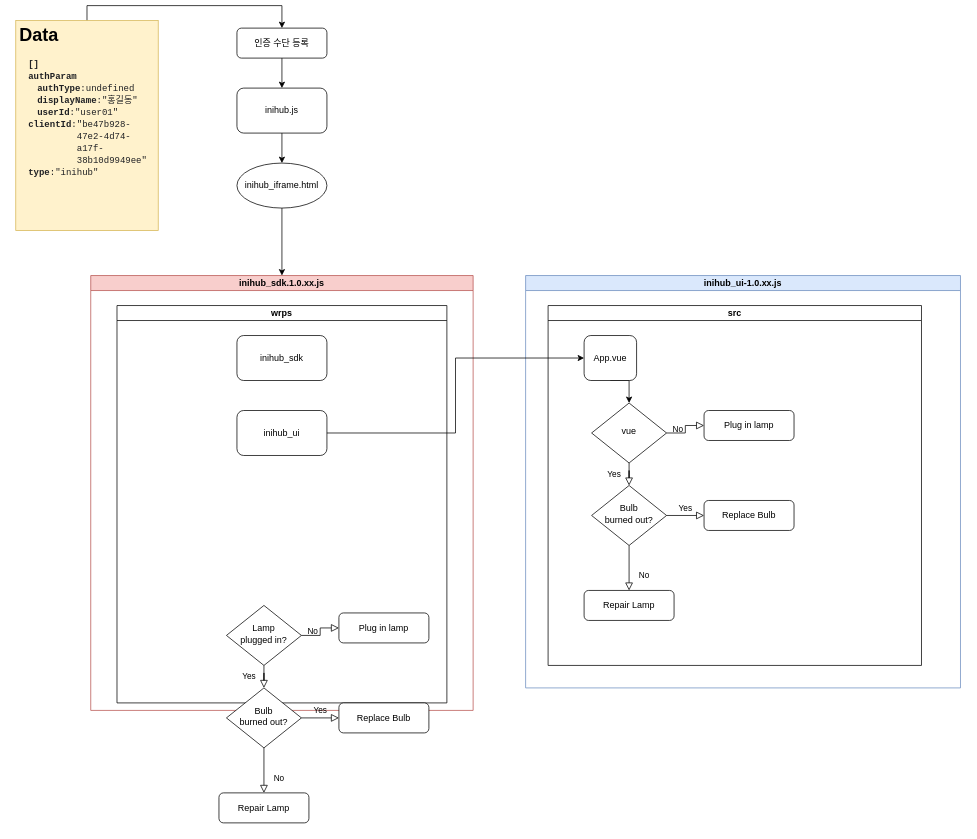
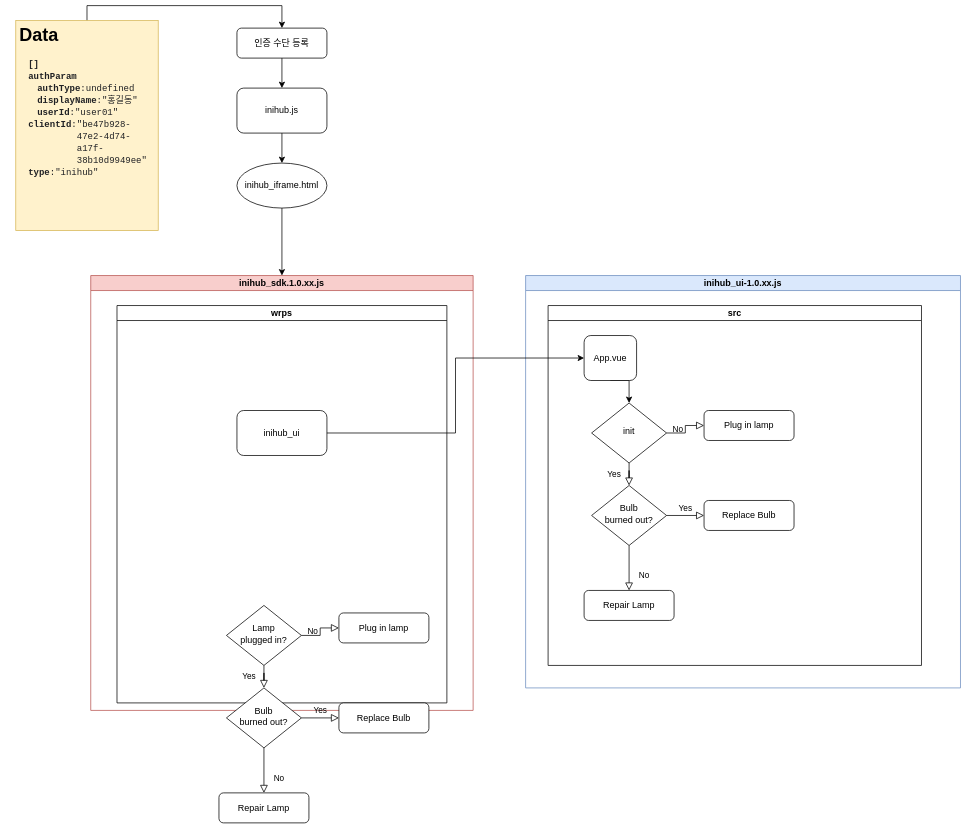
(282, 358) -> none
(629, 432) -> (629, 432)
